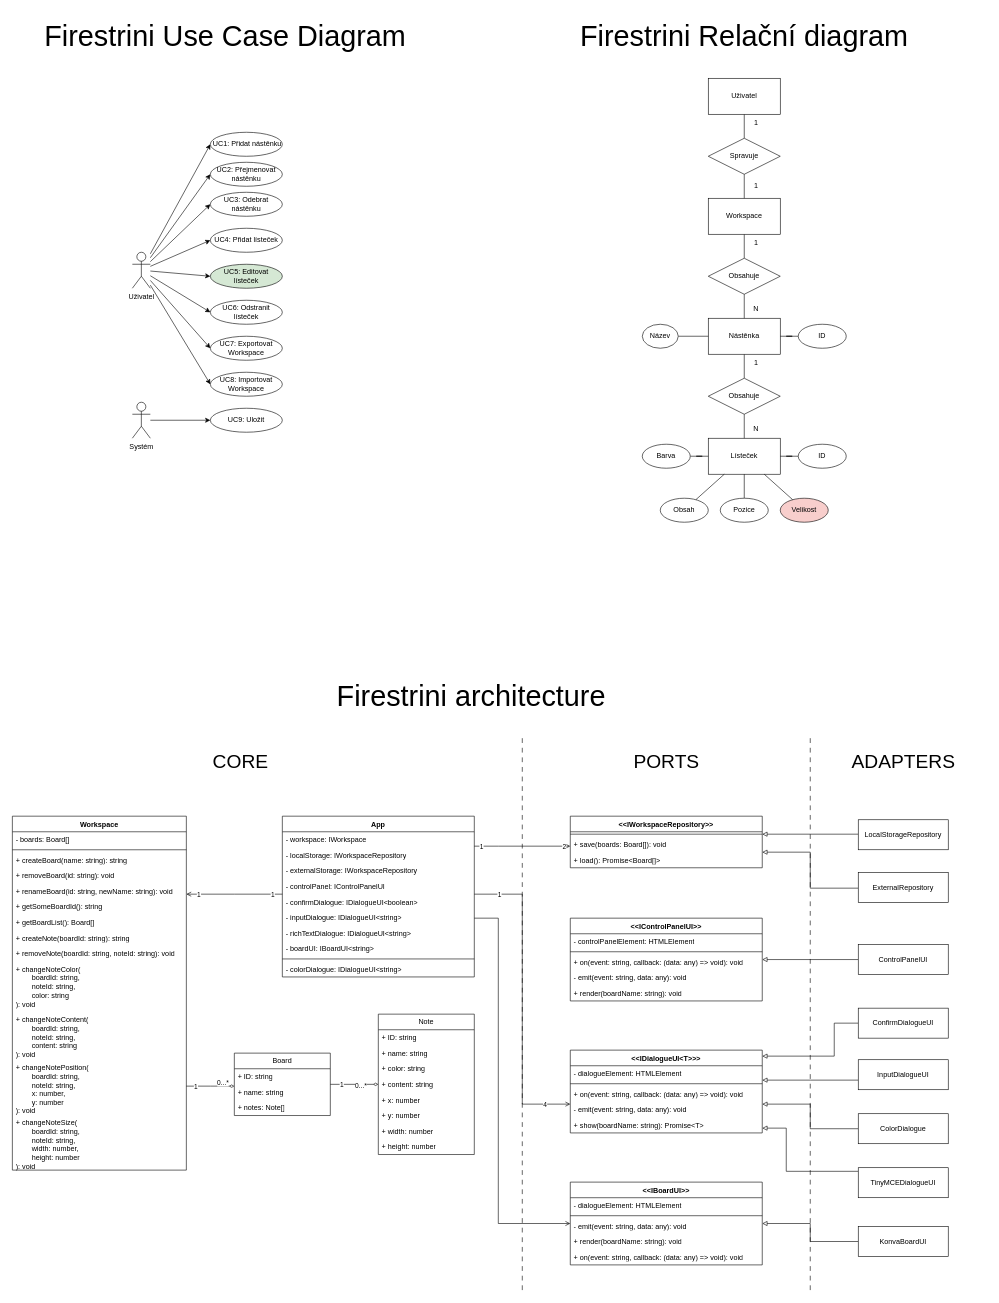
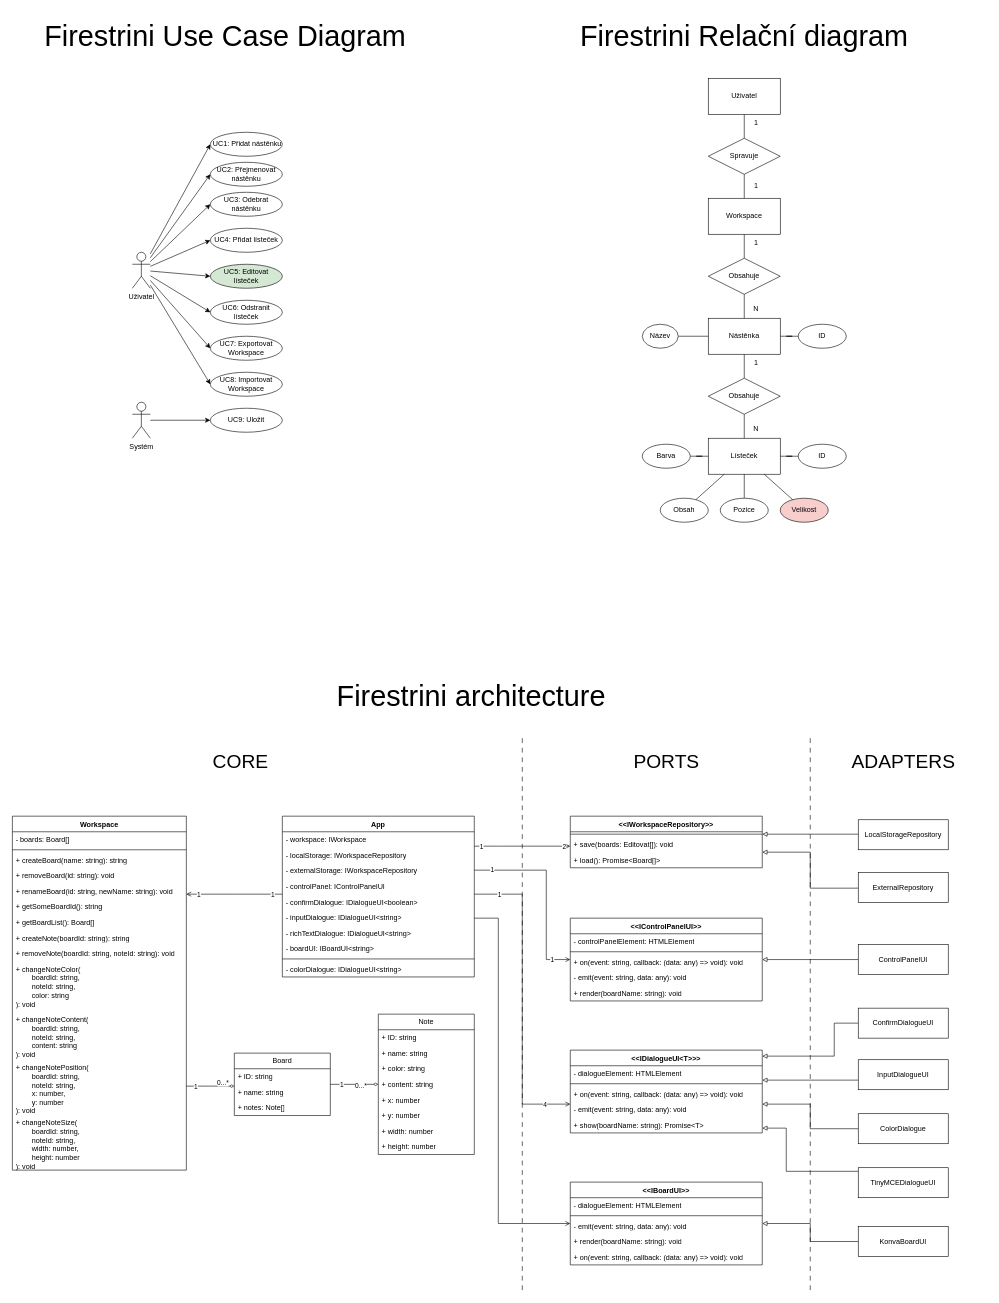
(627, 845) -> (632, 845)
none -> (546, 925)
